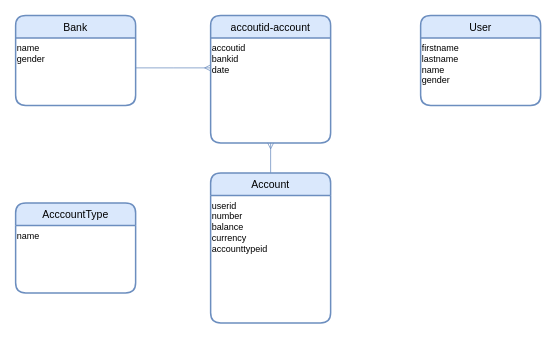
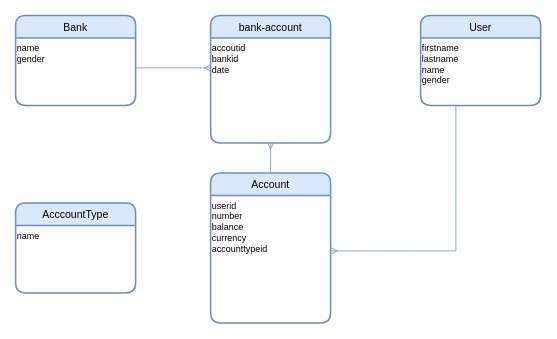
(270, 27) -> (270, 27)
none -> (456, 241)
